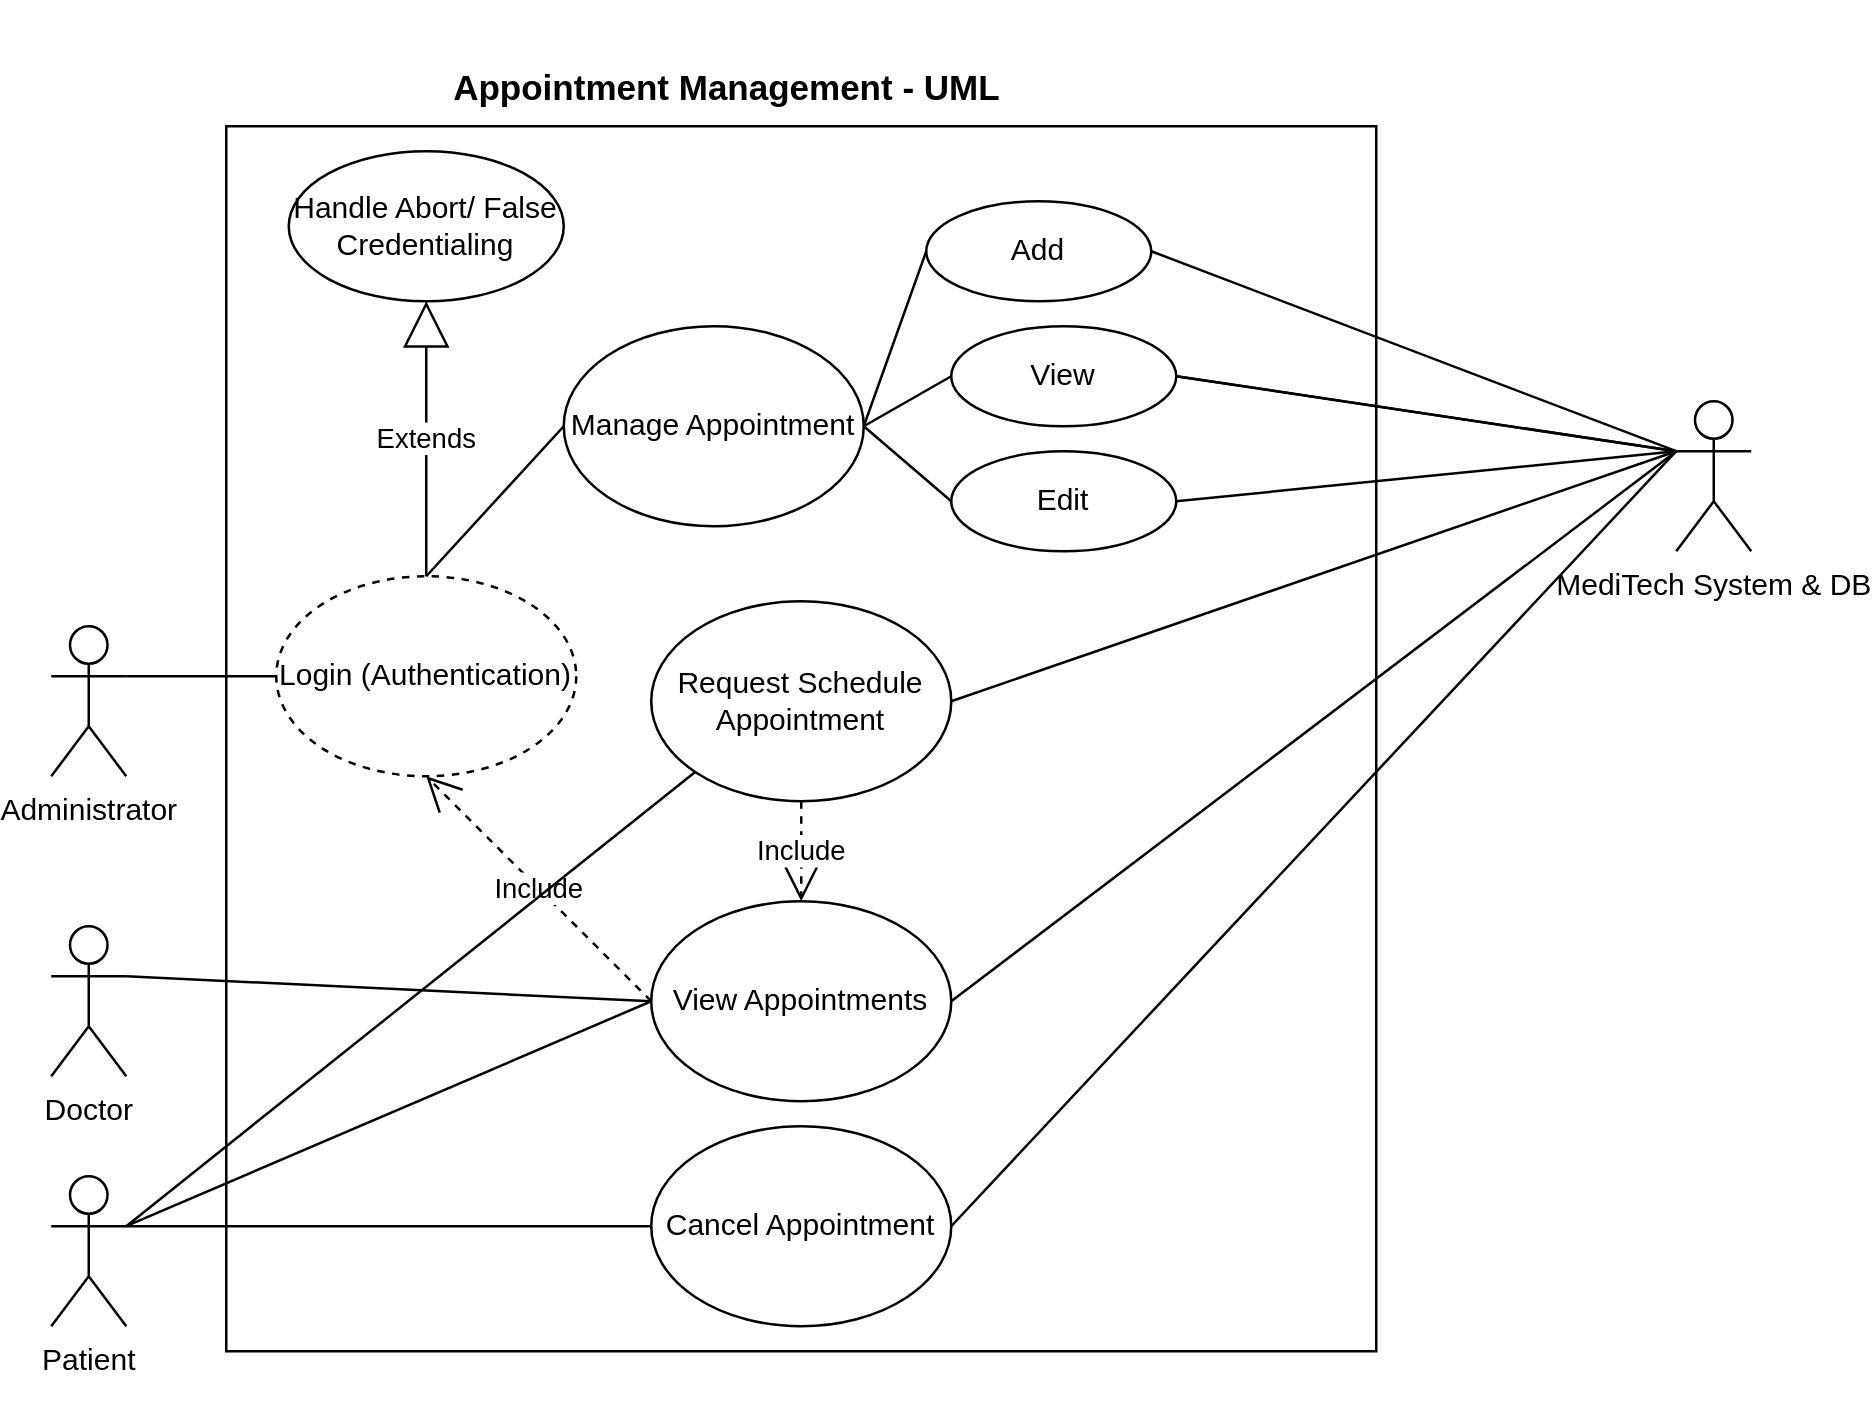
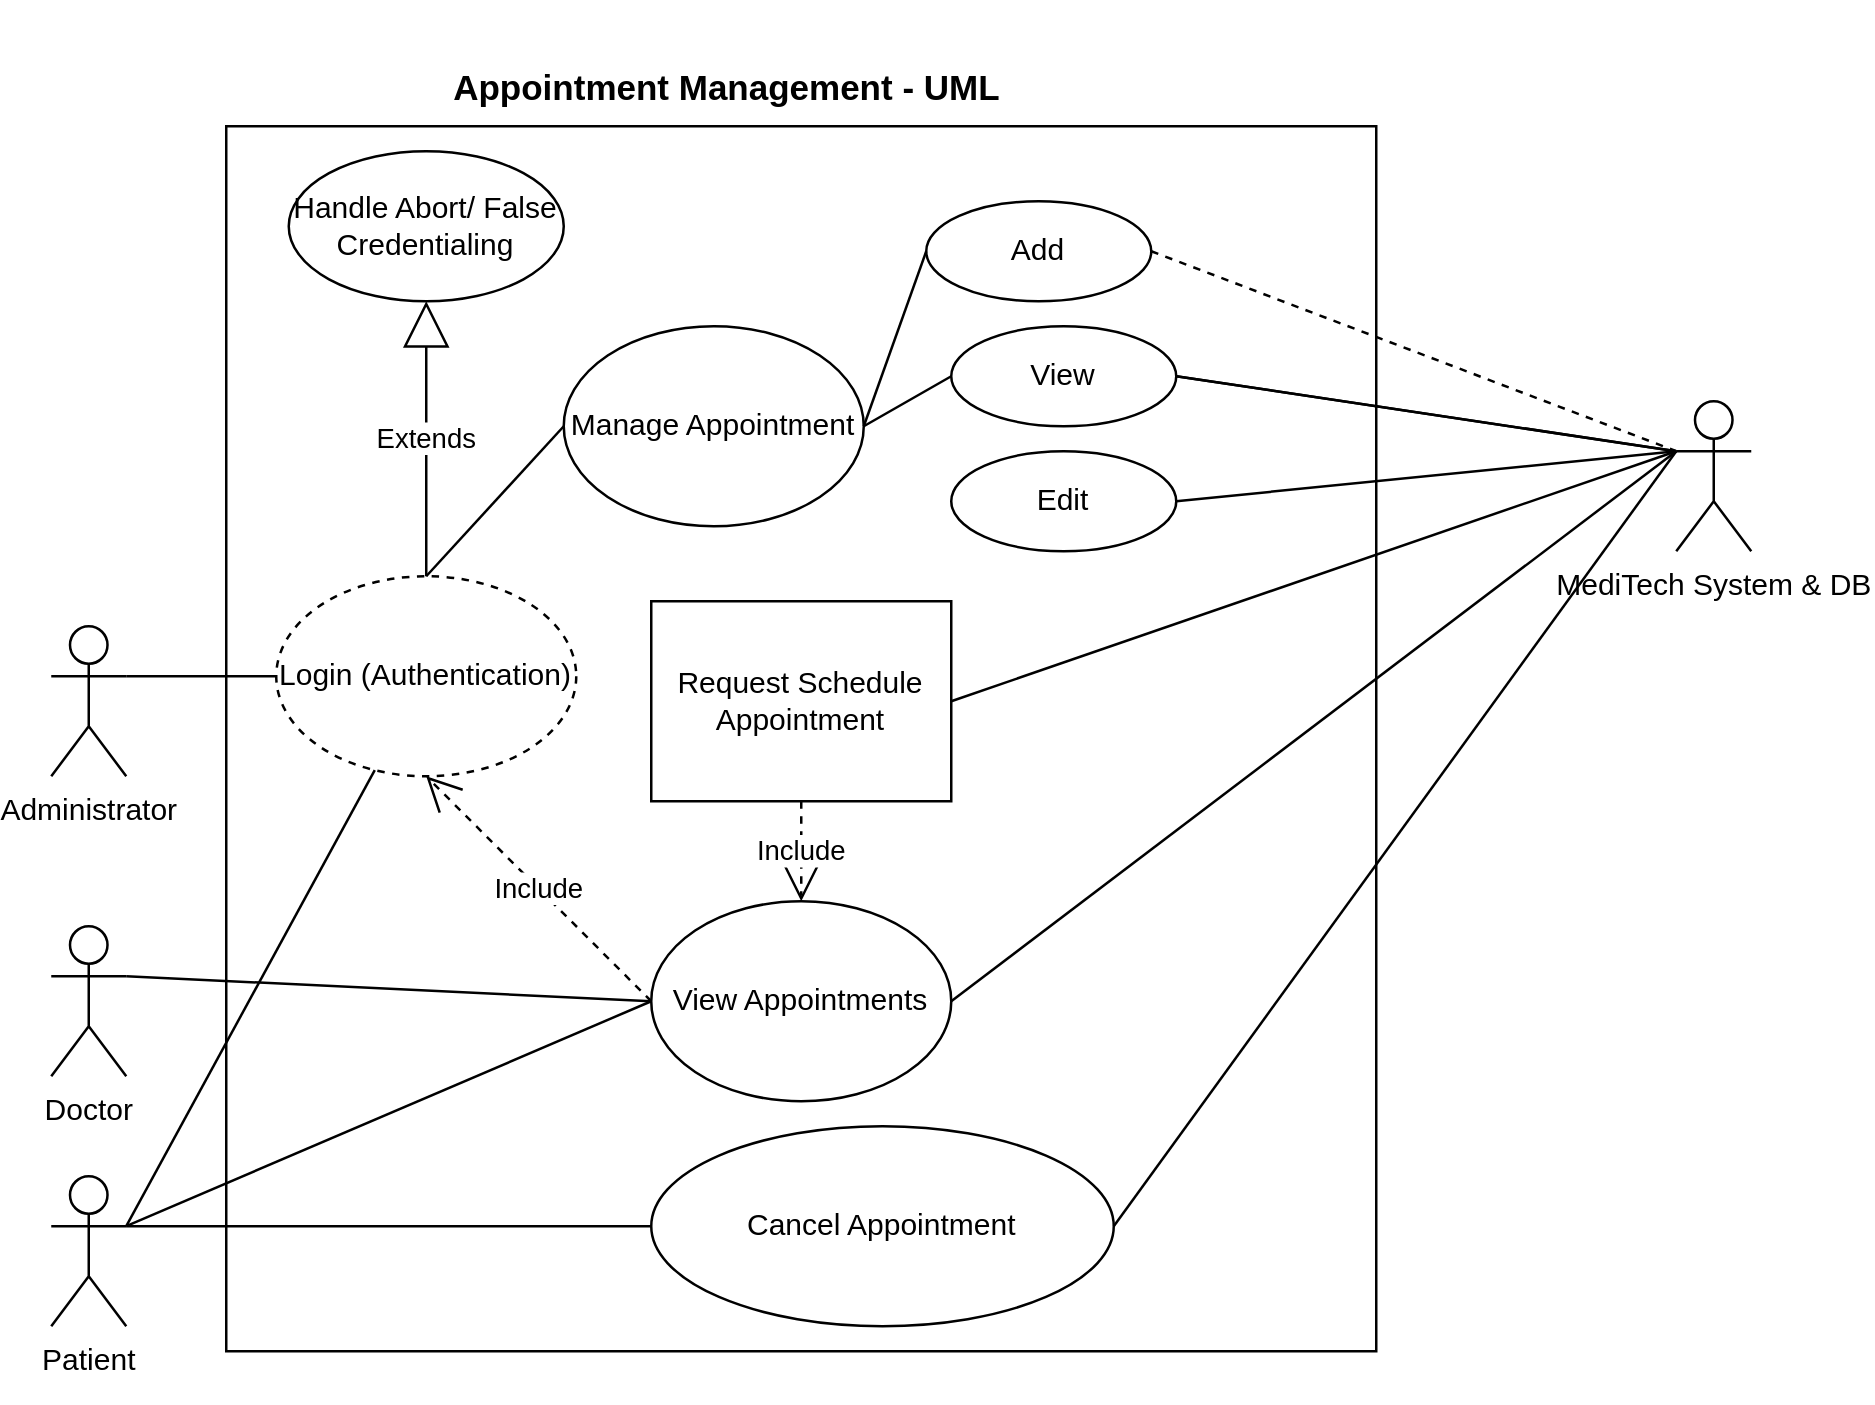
(1405, 348) -> (1405, 348)
(909, 465) -> none
(801, 701) -> (801, 701)
(277, 1106) -> (193, 1104)
(801, 1226) -> (883, 1226)
